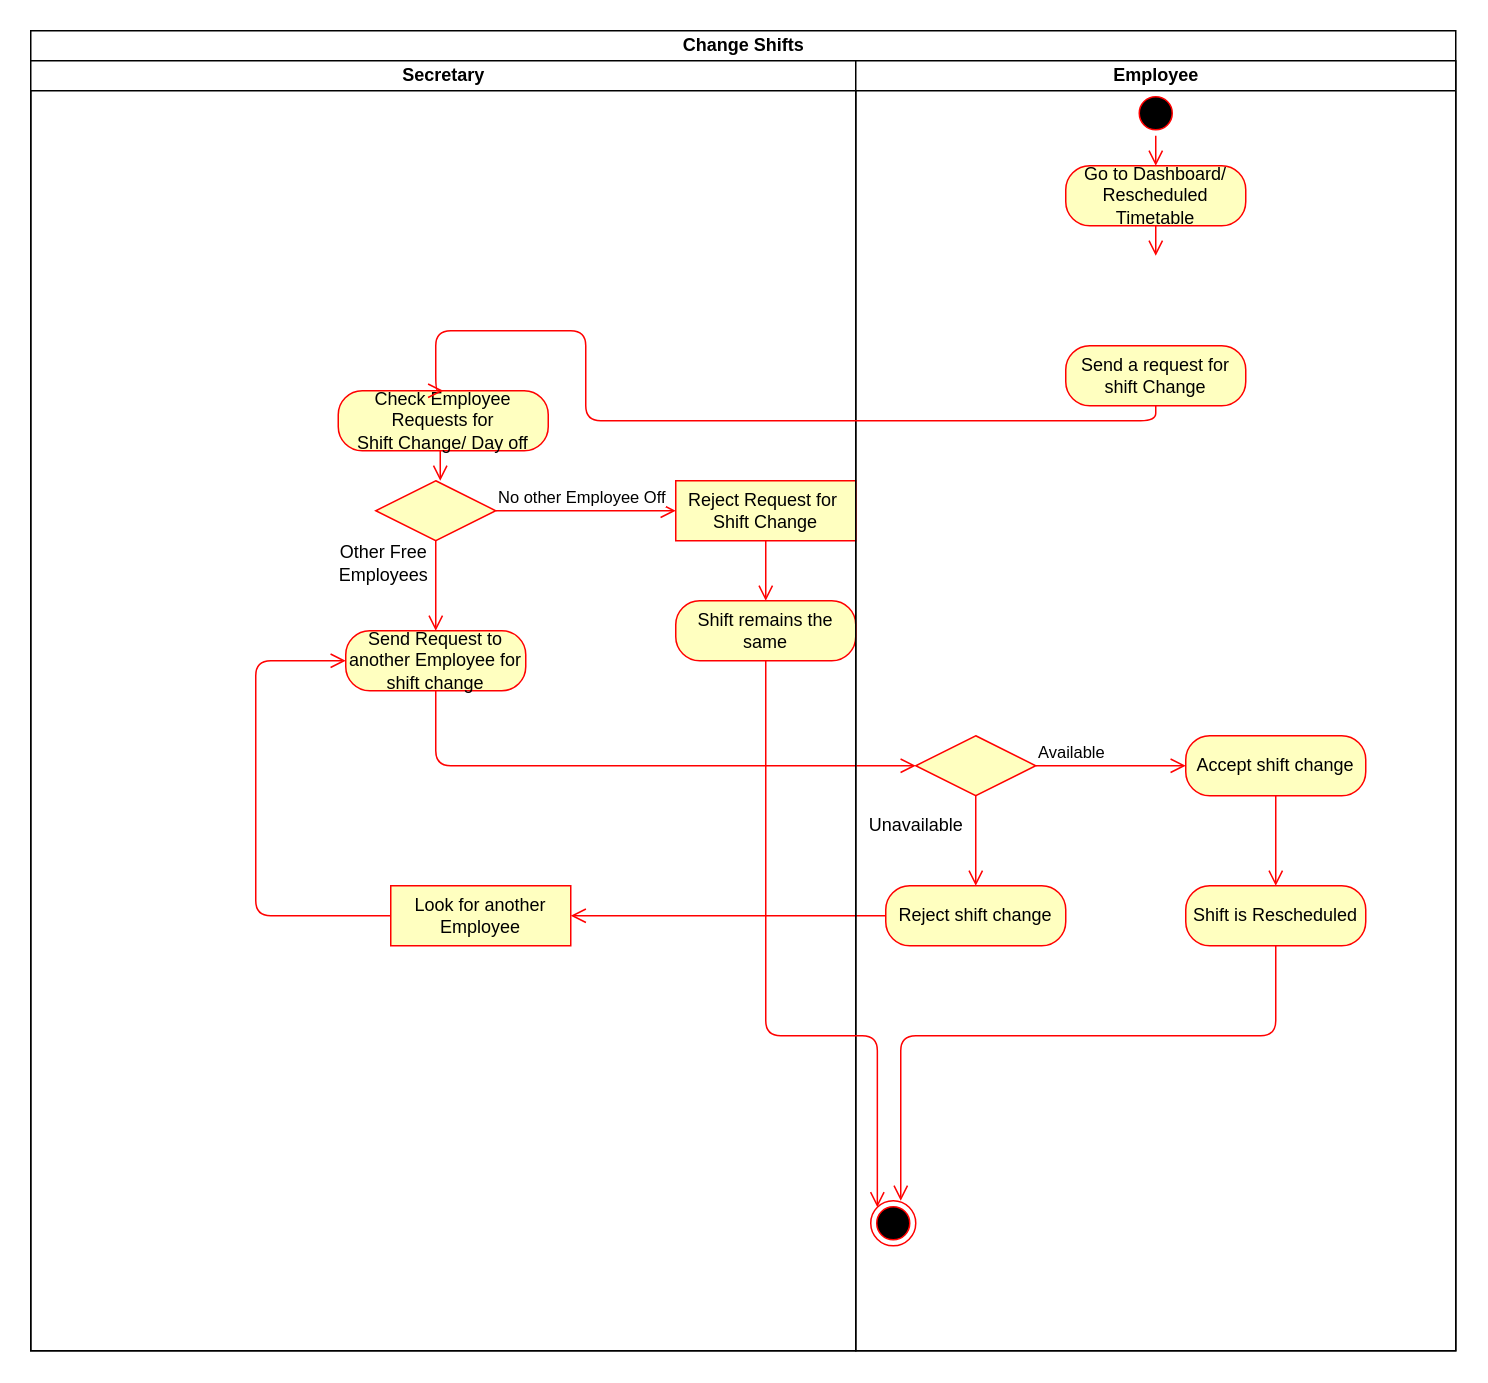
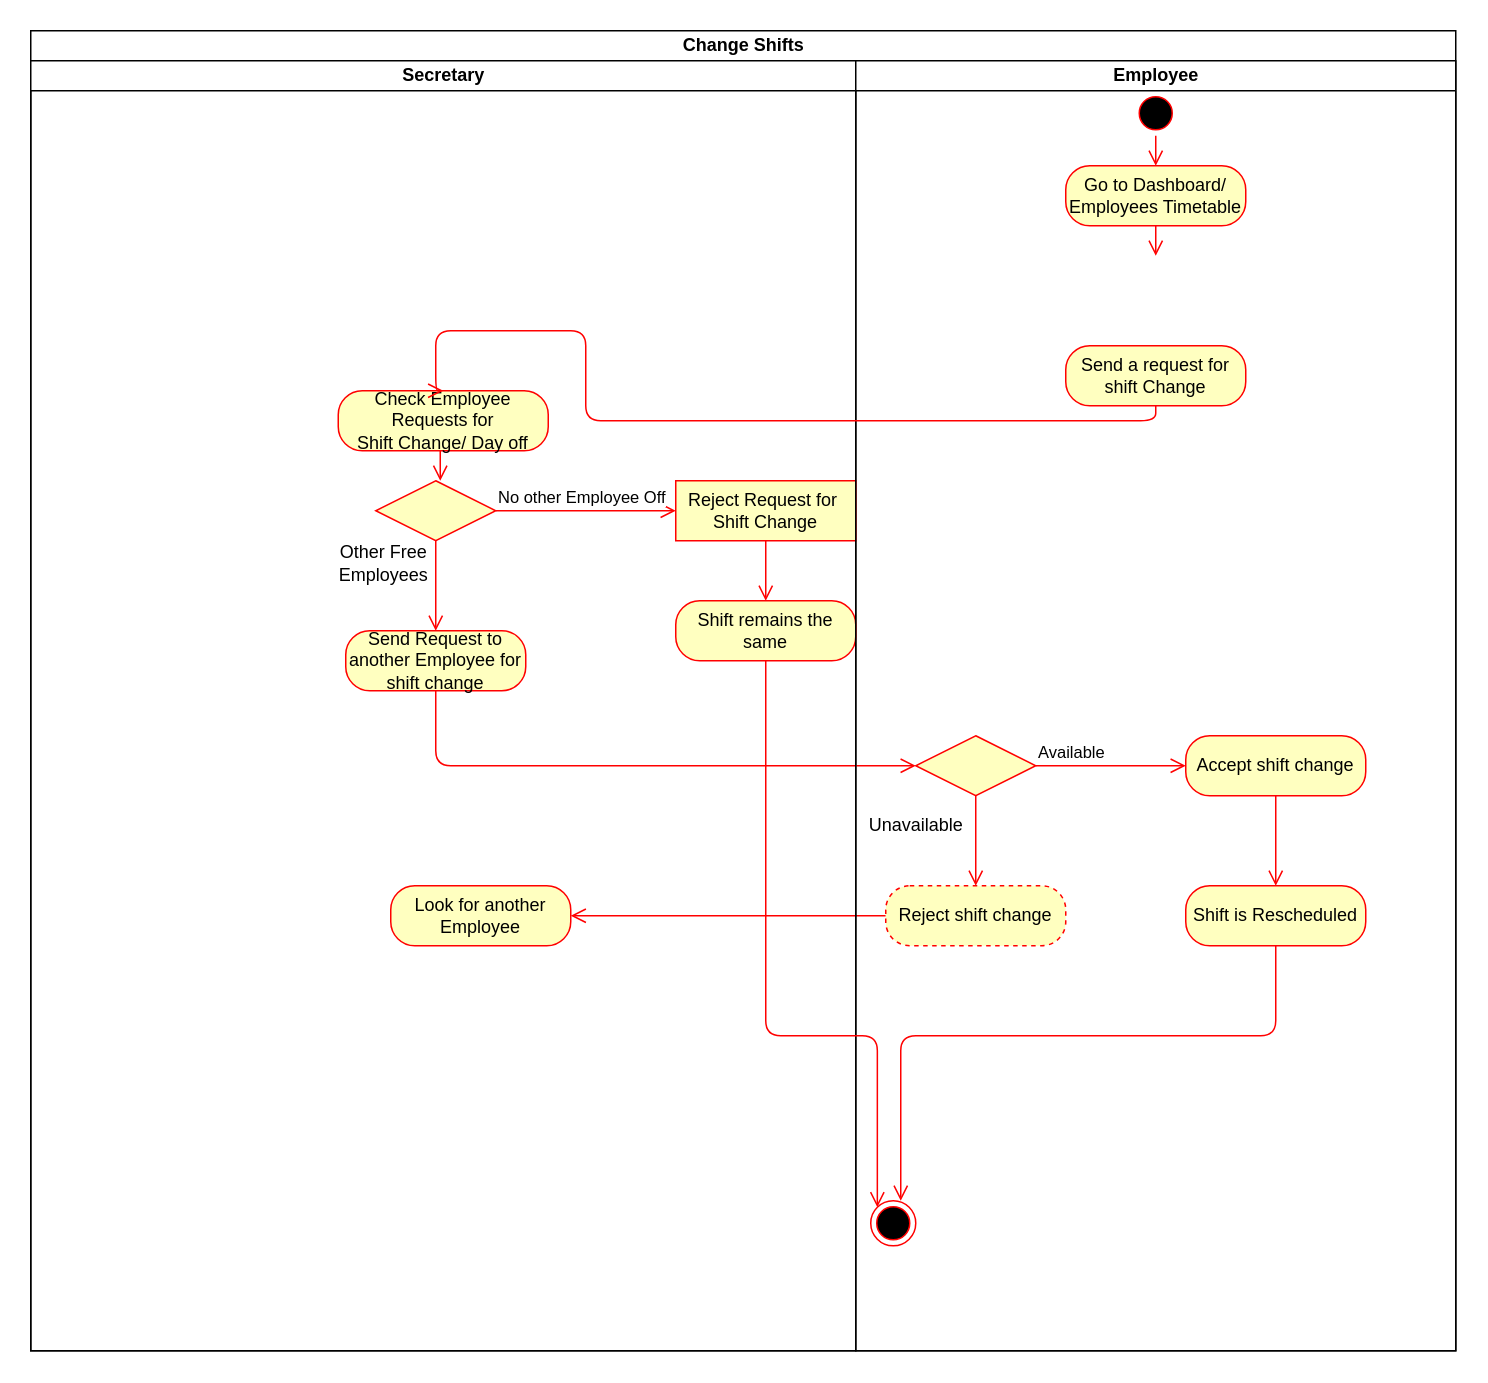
(1156, 196) -> (1156, 196)
(256, 813) -> none
(481, 916) -> (481, 916)
(976, 916) -> (976, 916)
